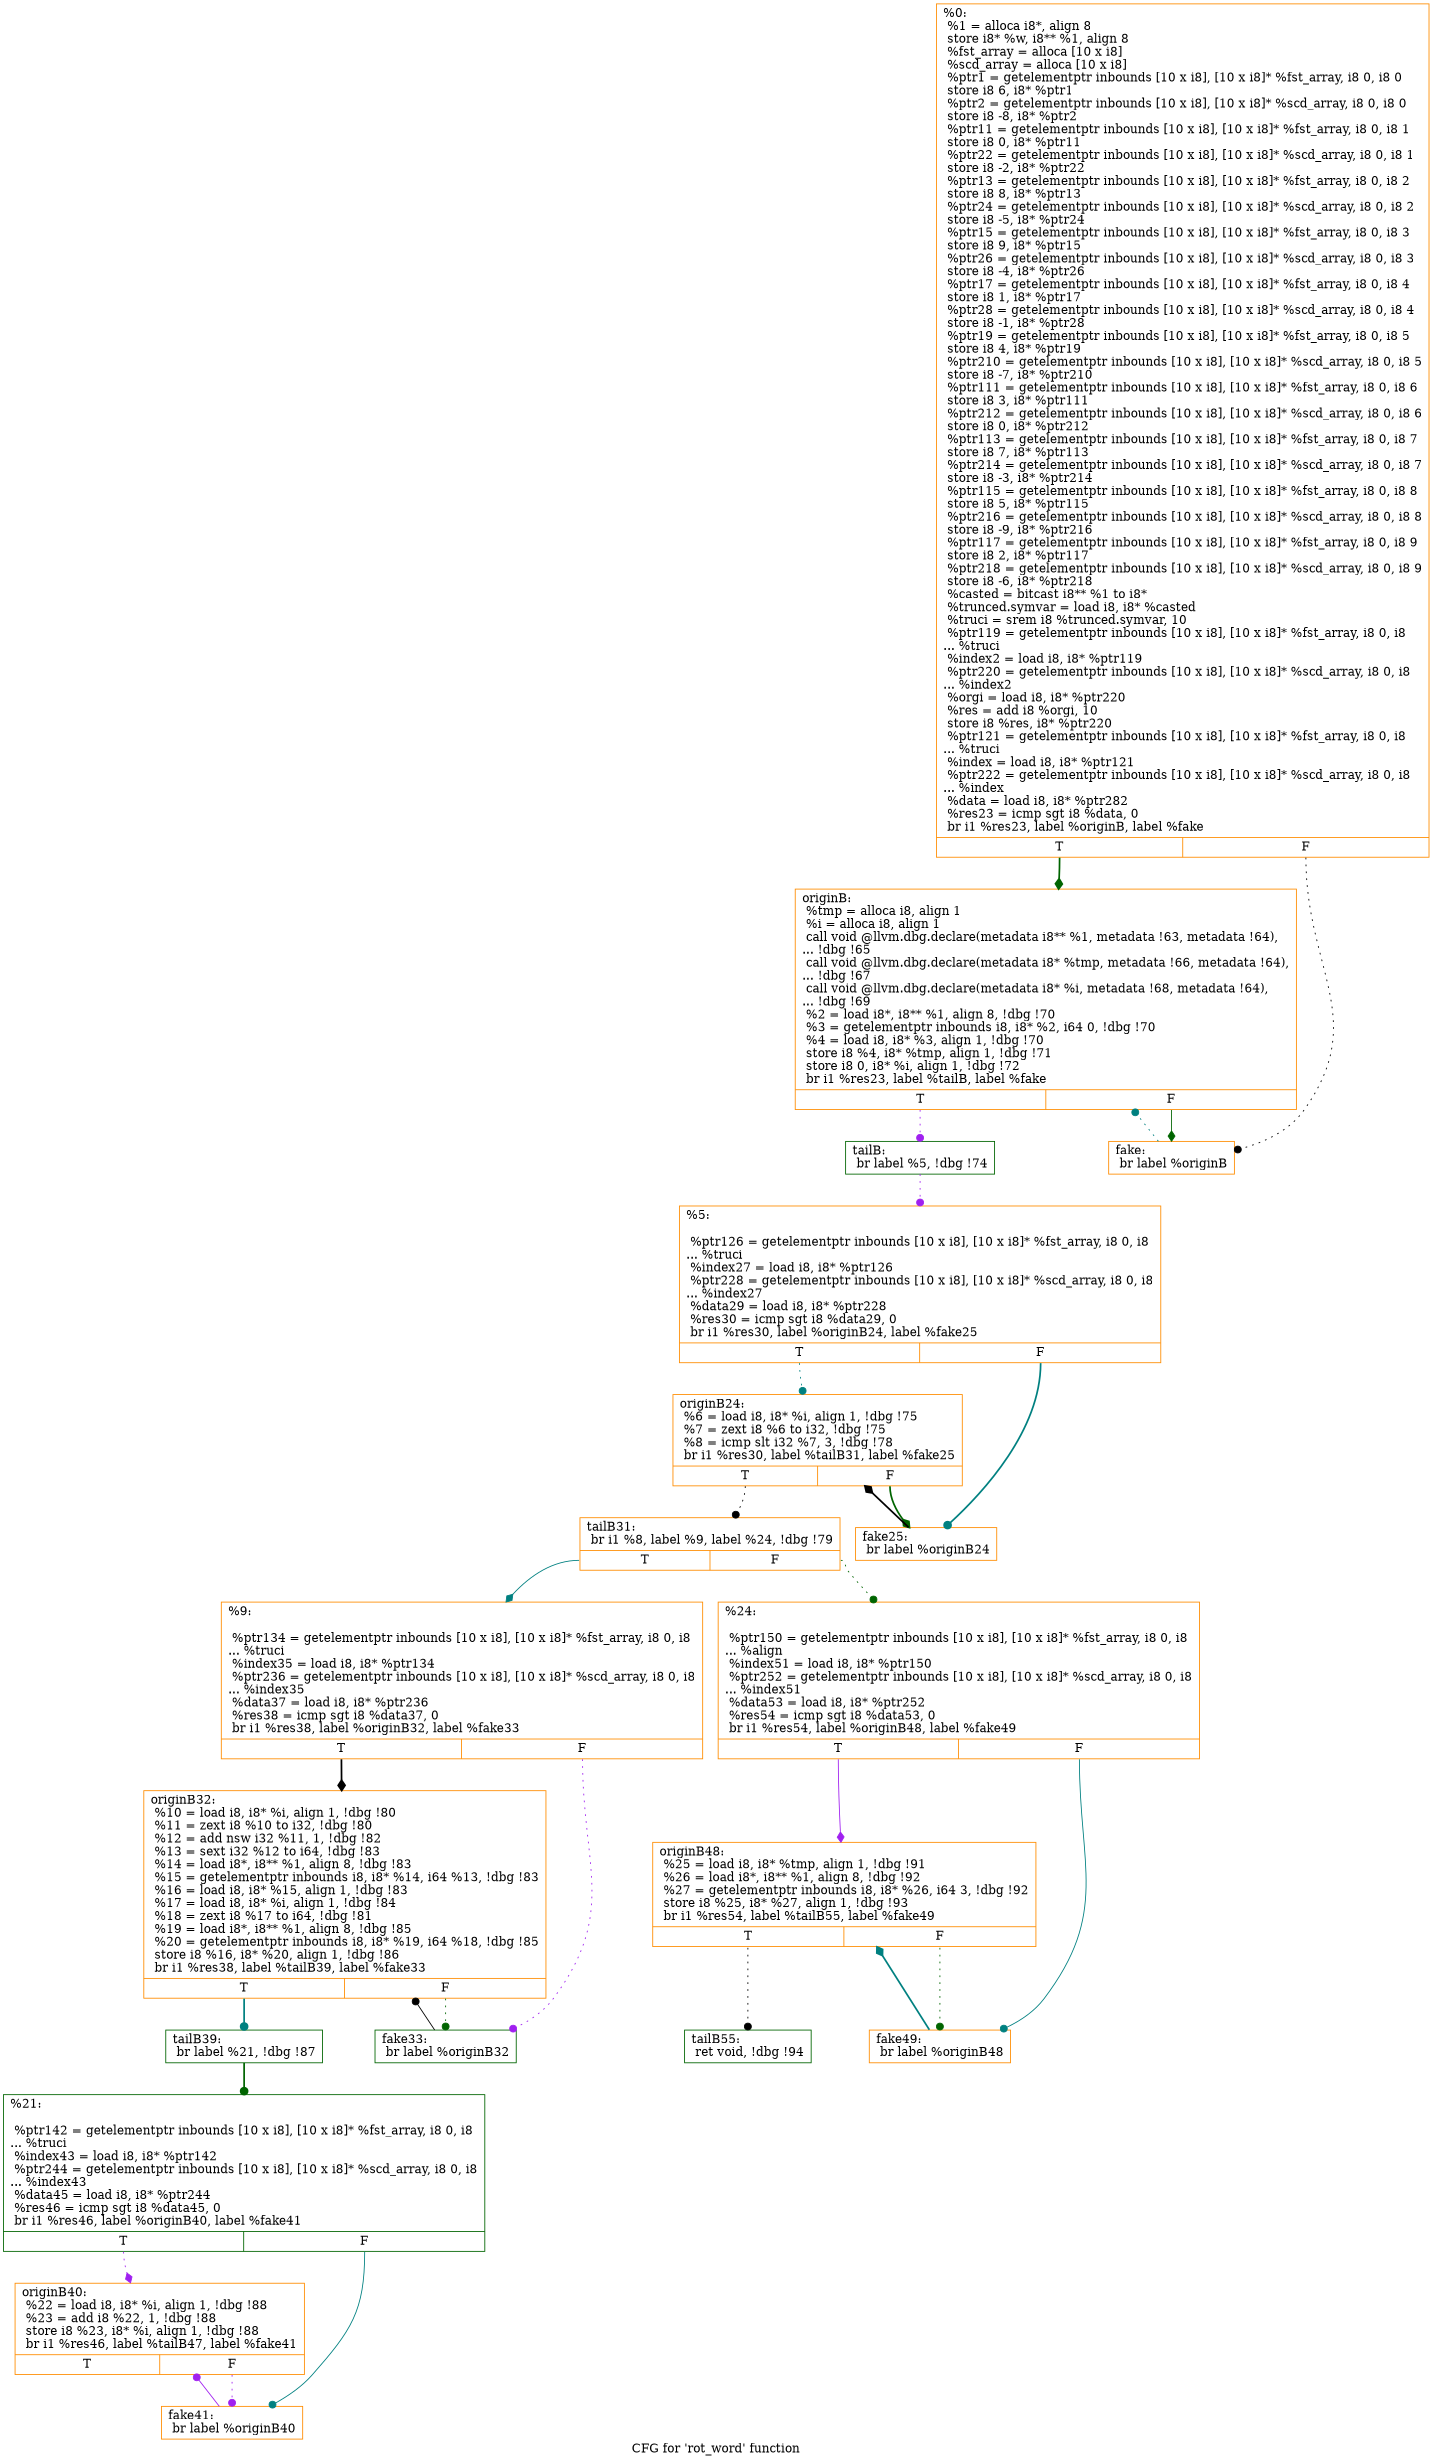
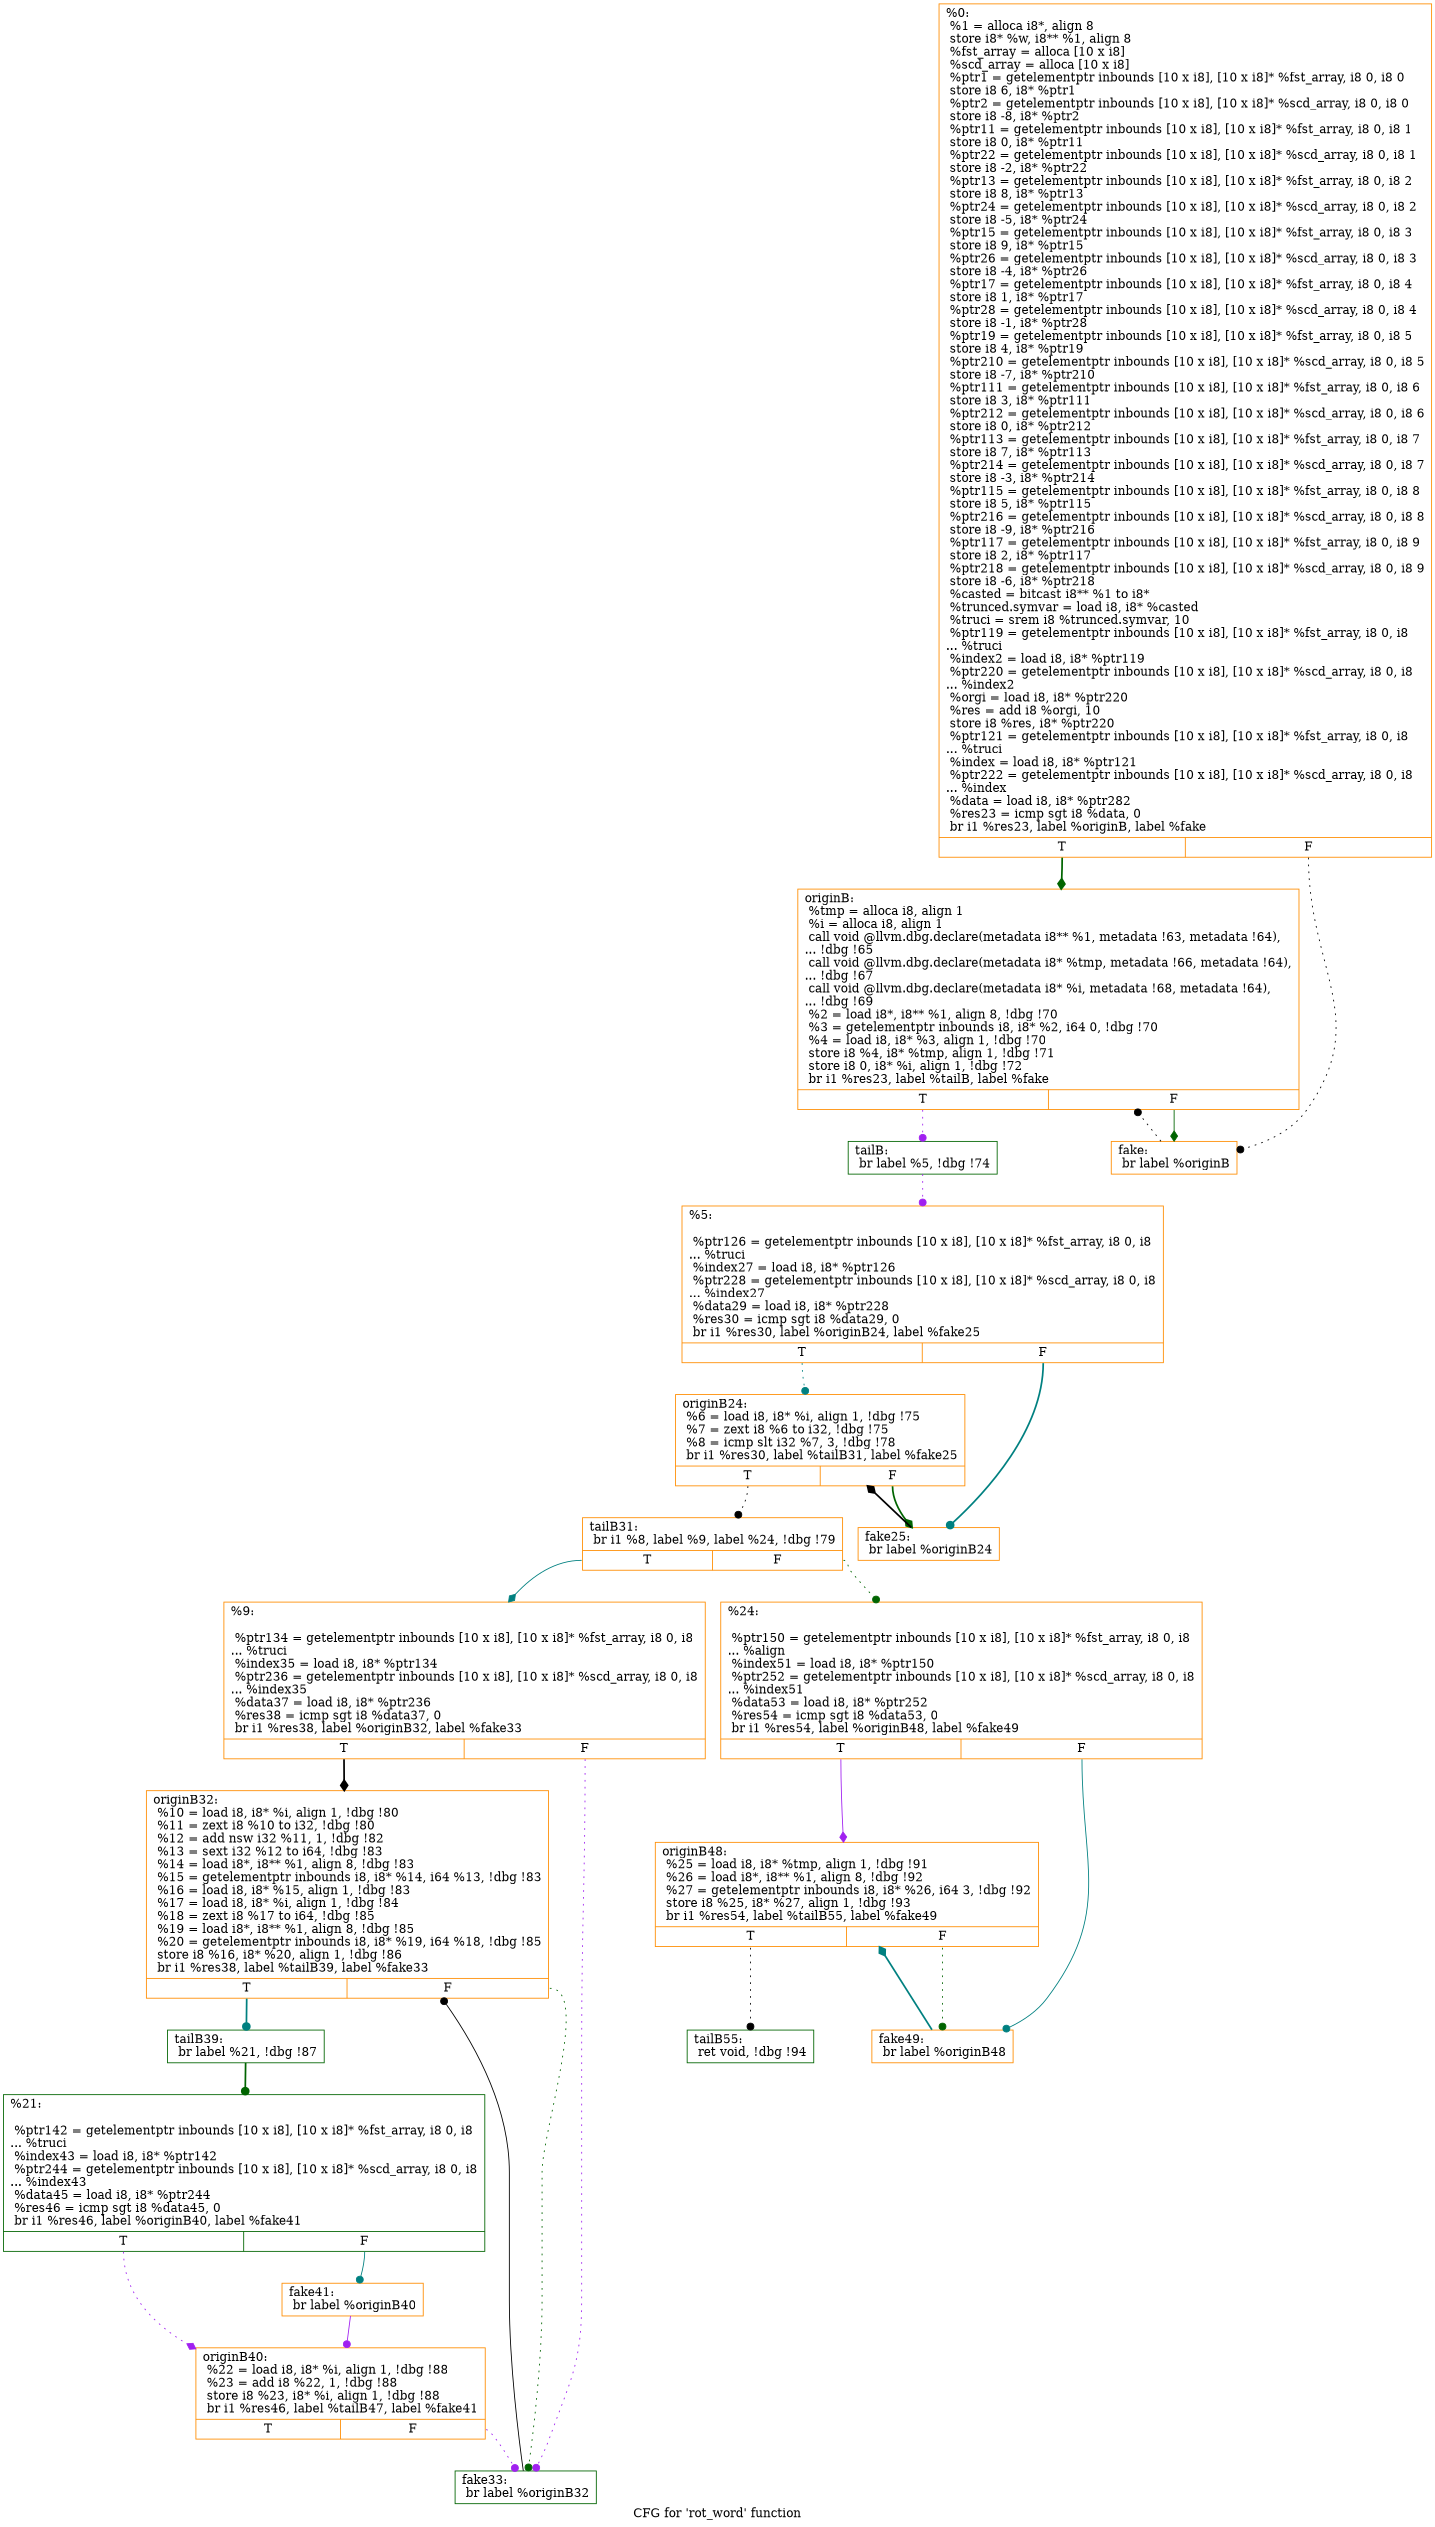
(1148, 1128) -> (1151, 1128)
(262, 1916) -> (264, 1916)
(232, 2387) -> (501, 2446)
